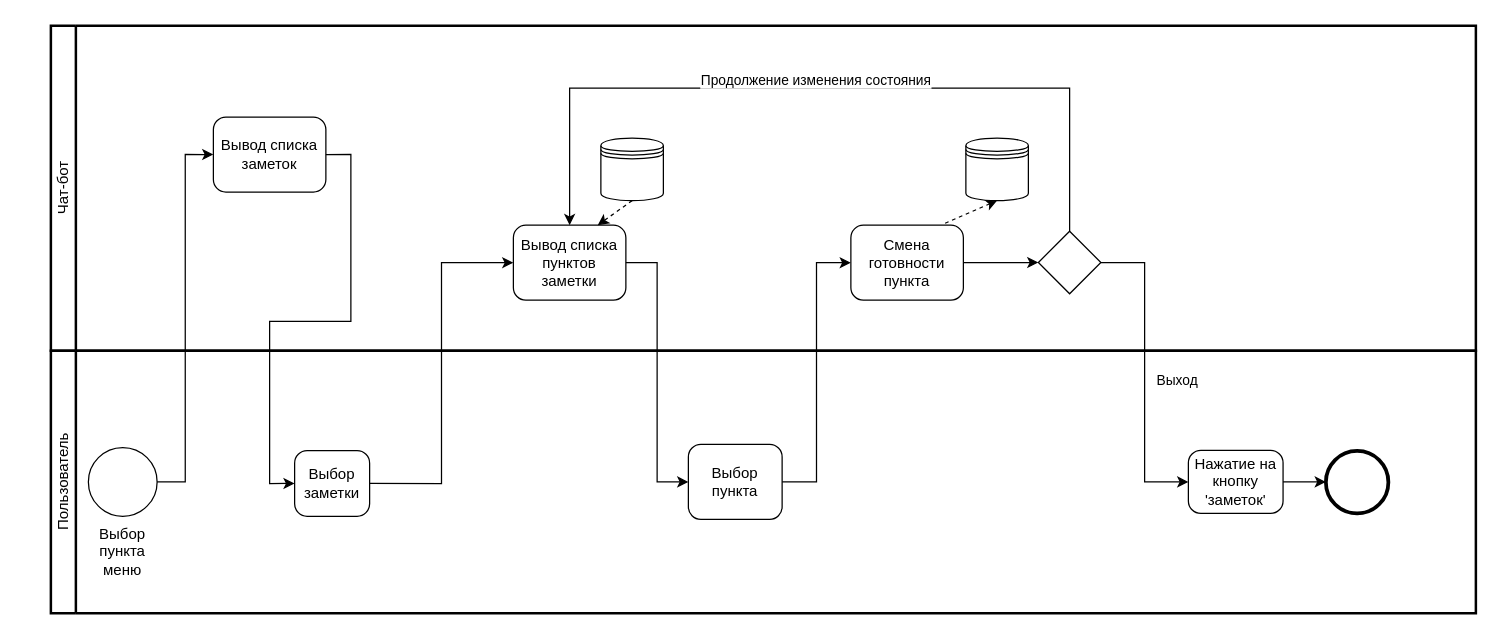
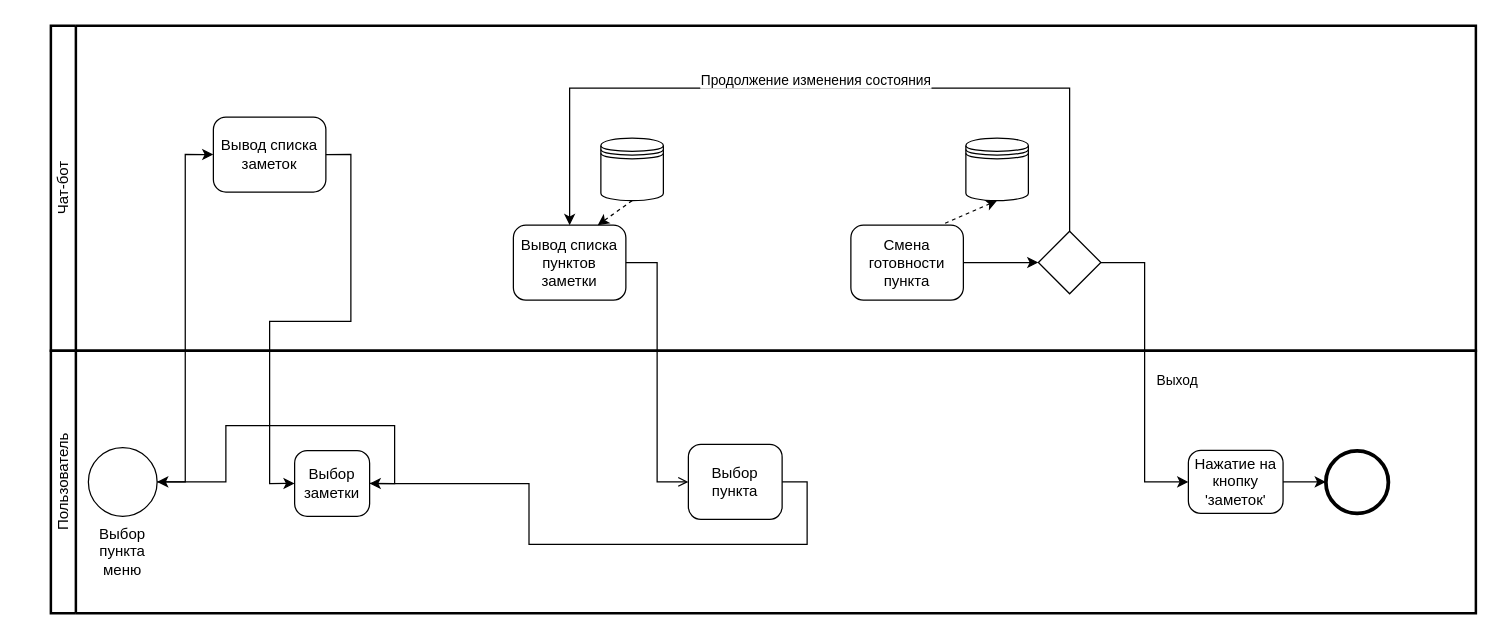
(441, 340) -> (290, 426)
(816, 366) -> (627, 544)
(678, 482) -> (680, 482)
